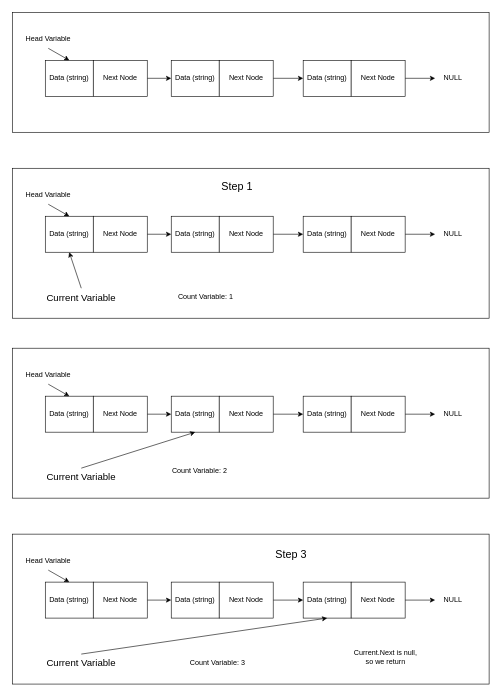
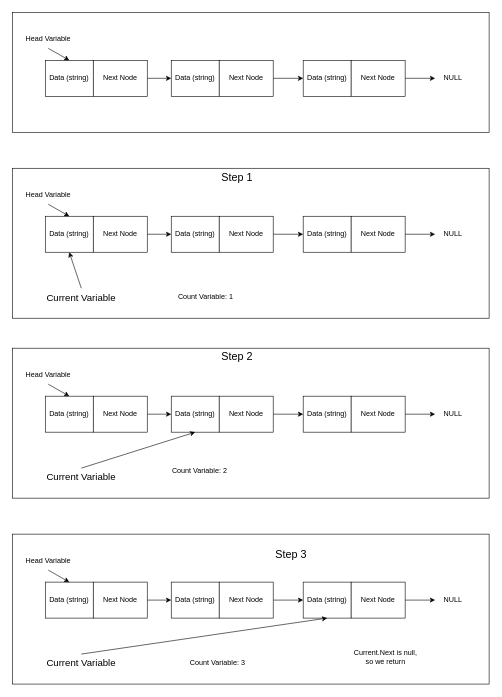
(237, 186) -> (237, 177)
none -> (237, 357)
